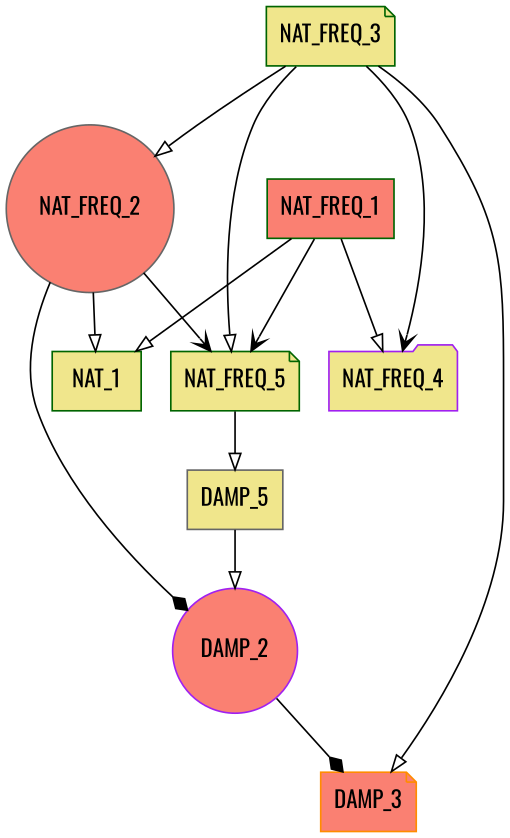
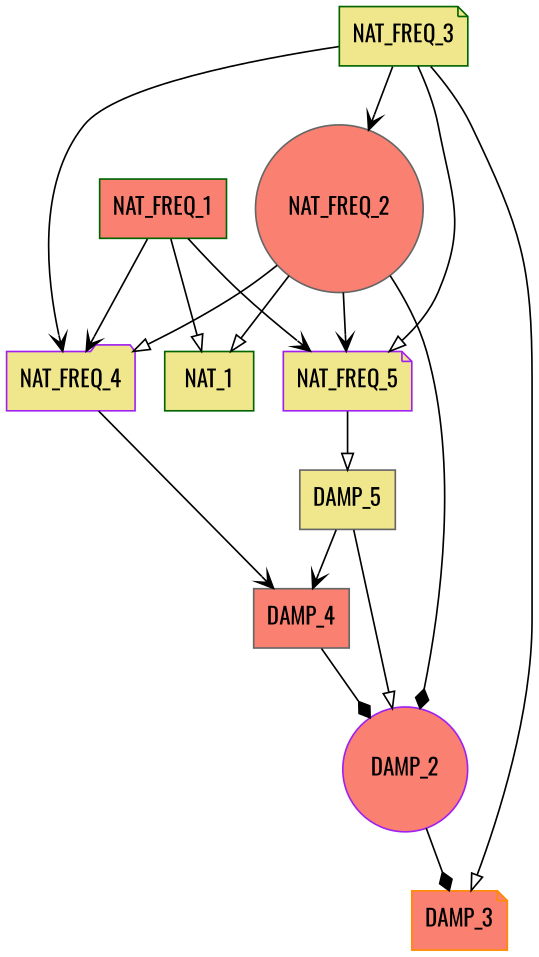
(227, 105) -> (384, 91)
(359, 287) -> (121, 288)
none -> (215, 308)
(235, 381) -> (348, 381)
none -> (301, 618)
